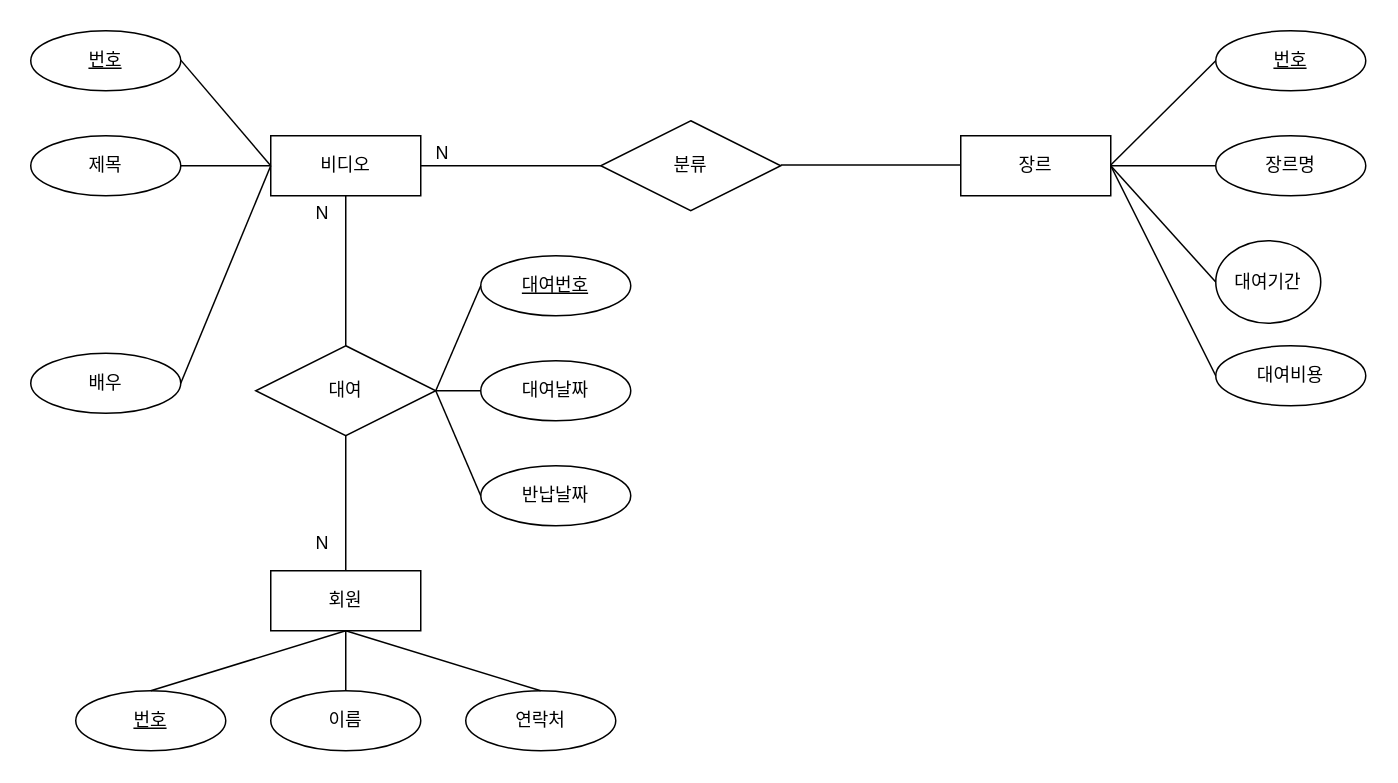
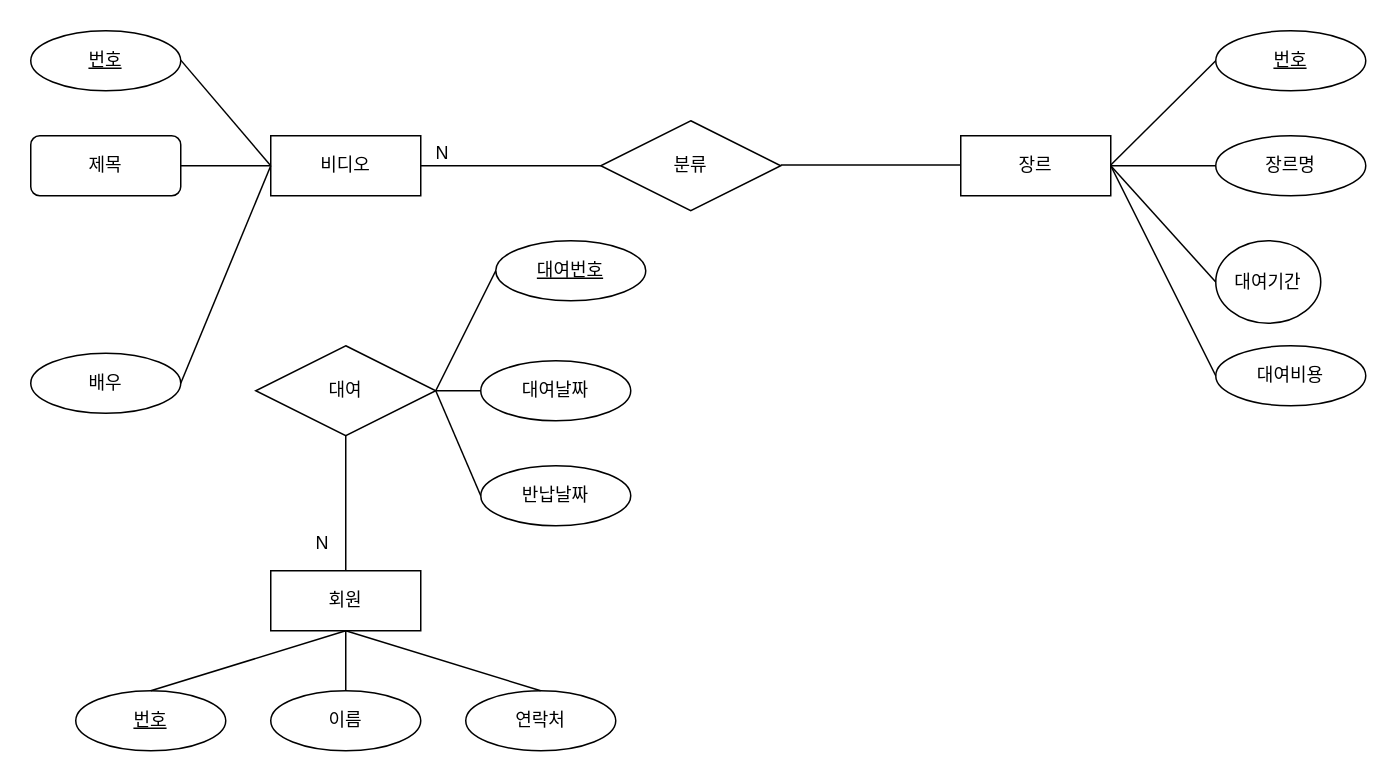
(106, 166) -> (106, 166)
(346, 271) -> none
(556, 286) -> (571, 271)
